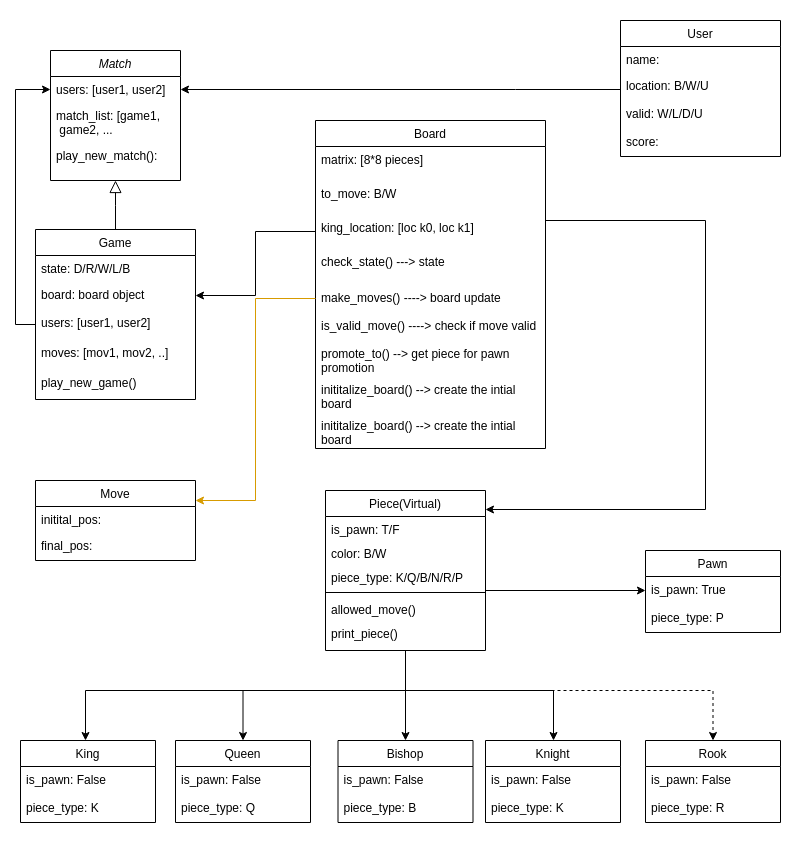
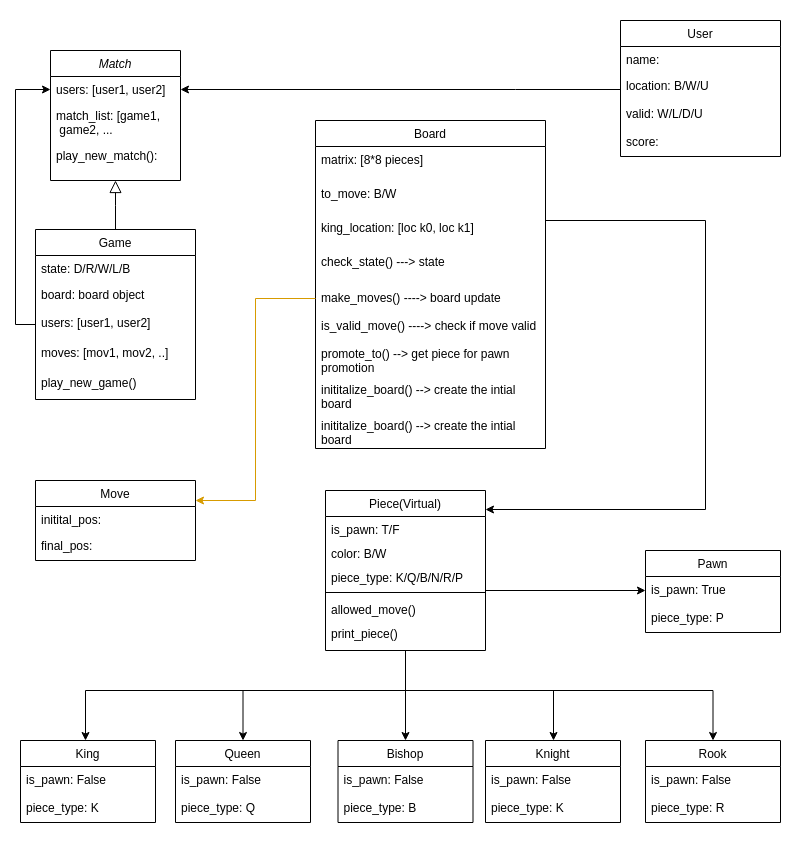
(256, 262) -> none
(655, 691) -> (655, 691)
